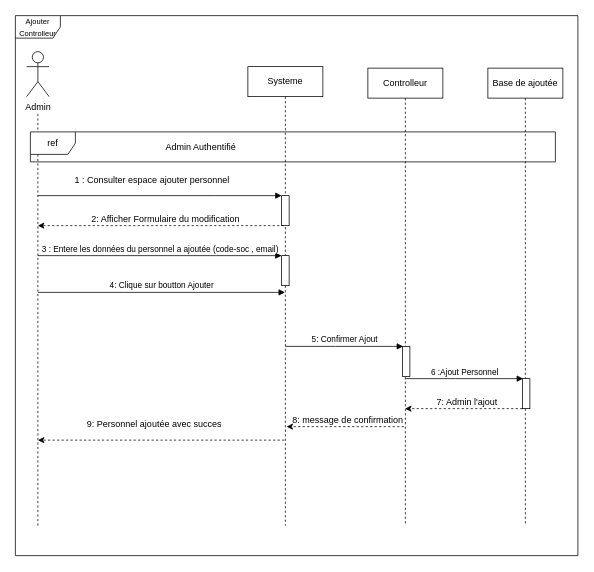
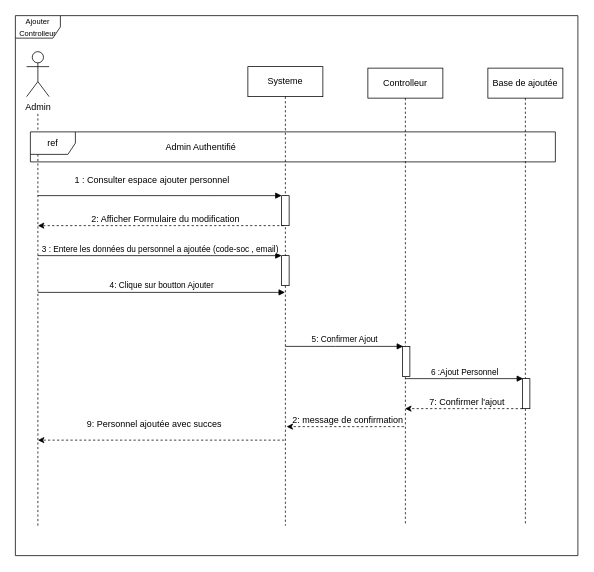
(467, 402) -> (467, 402)
(348, 420) -> (348, 420)
